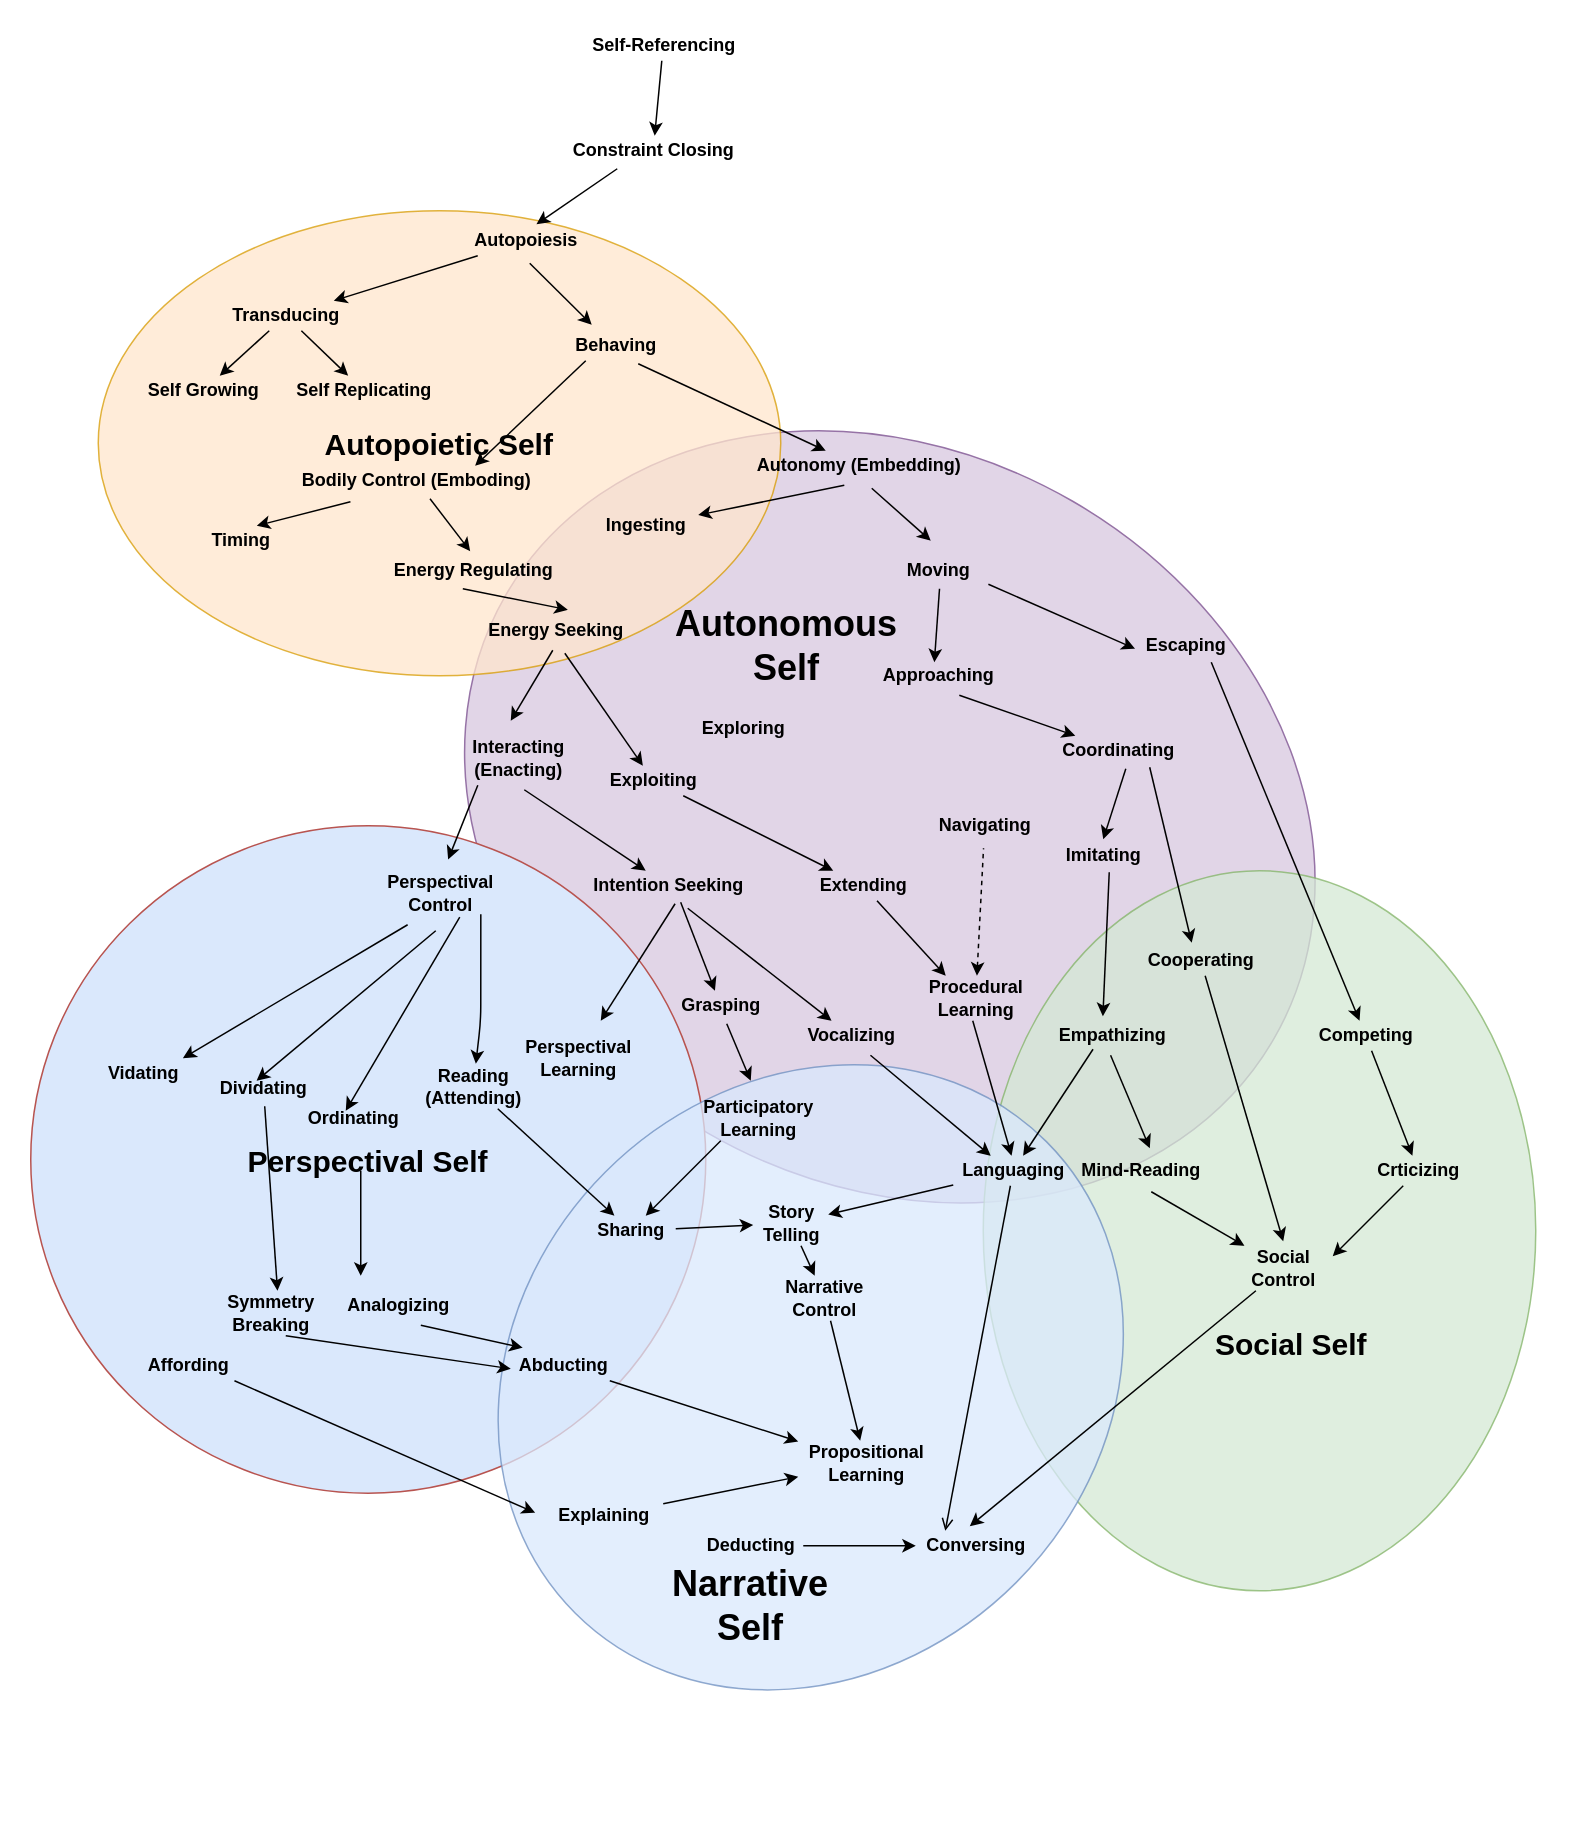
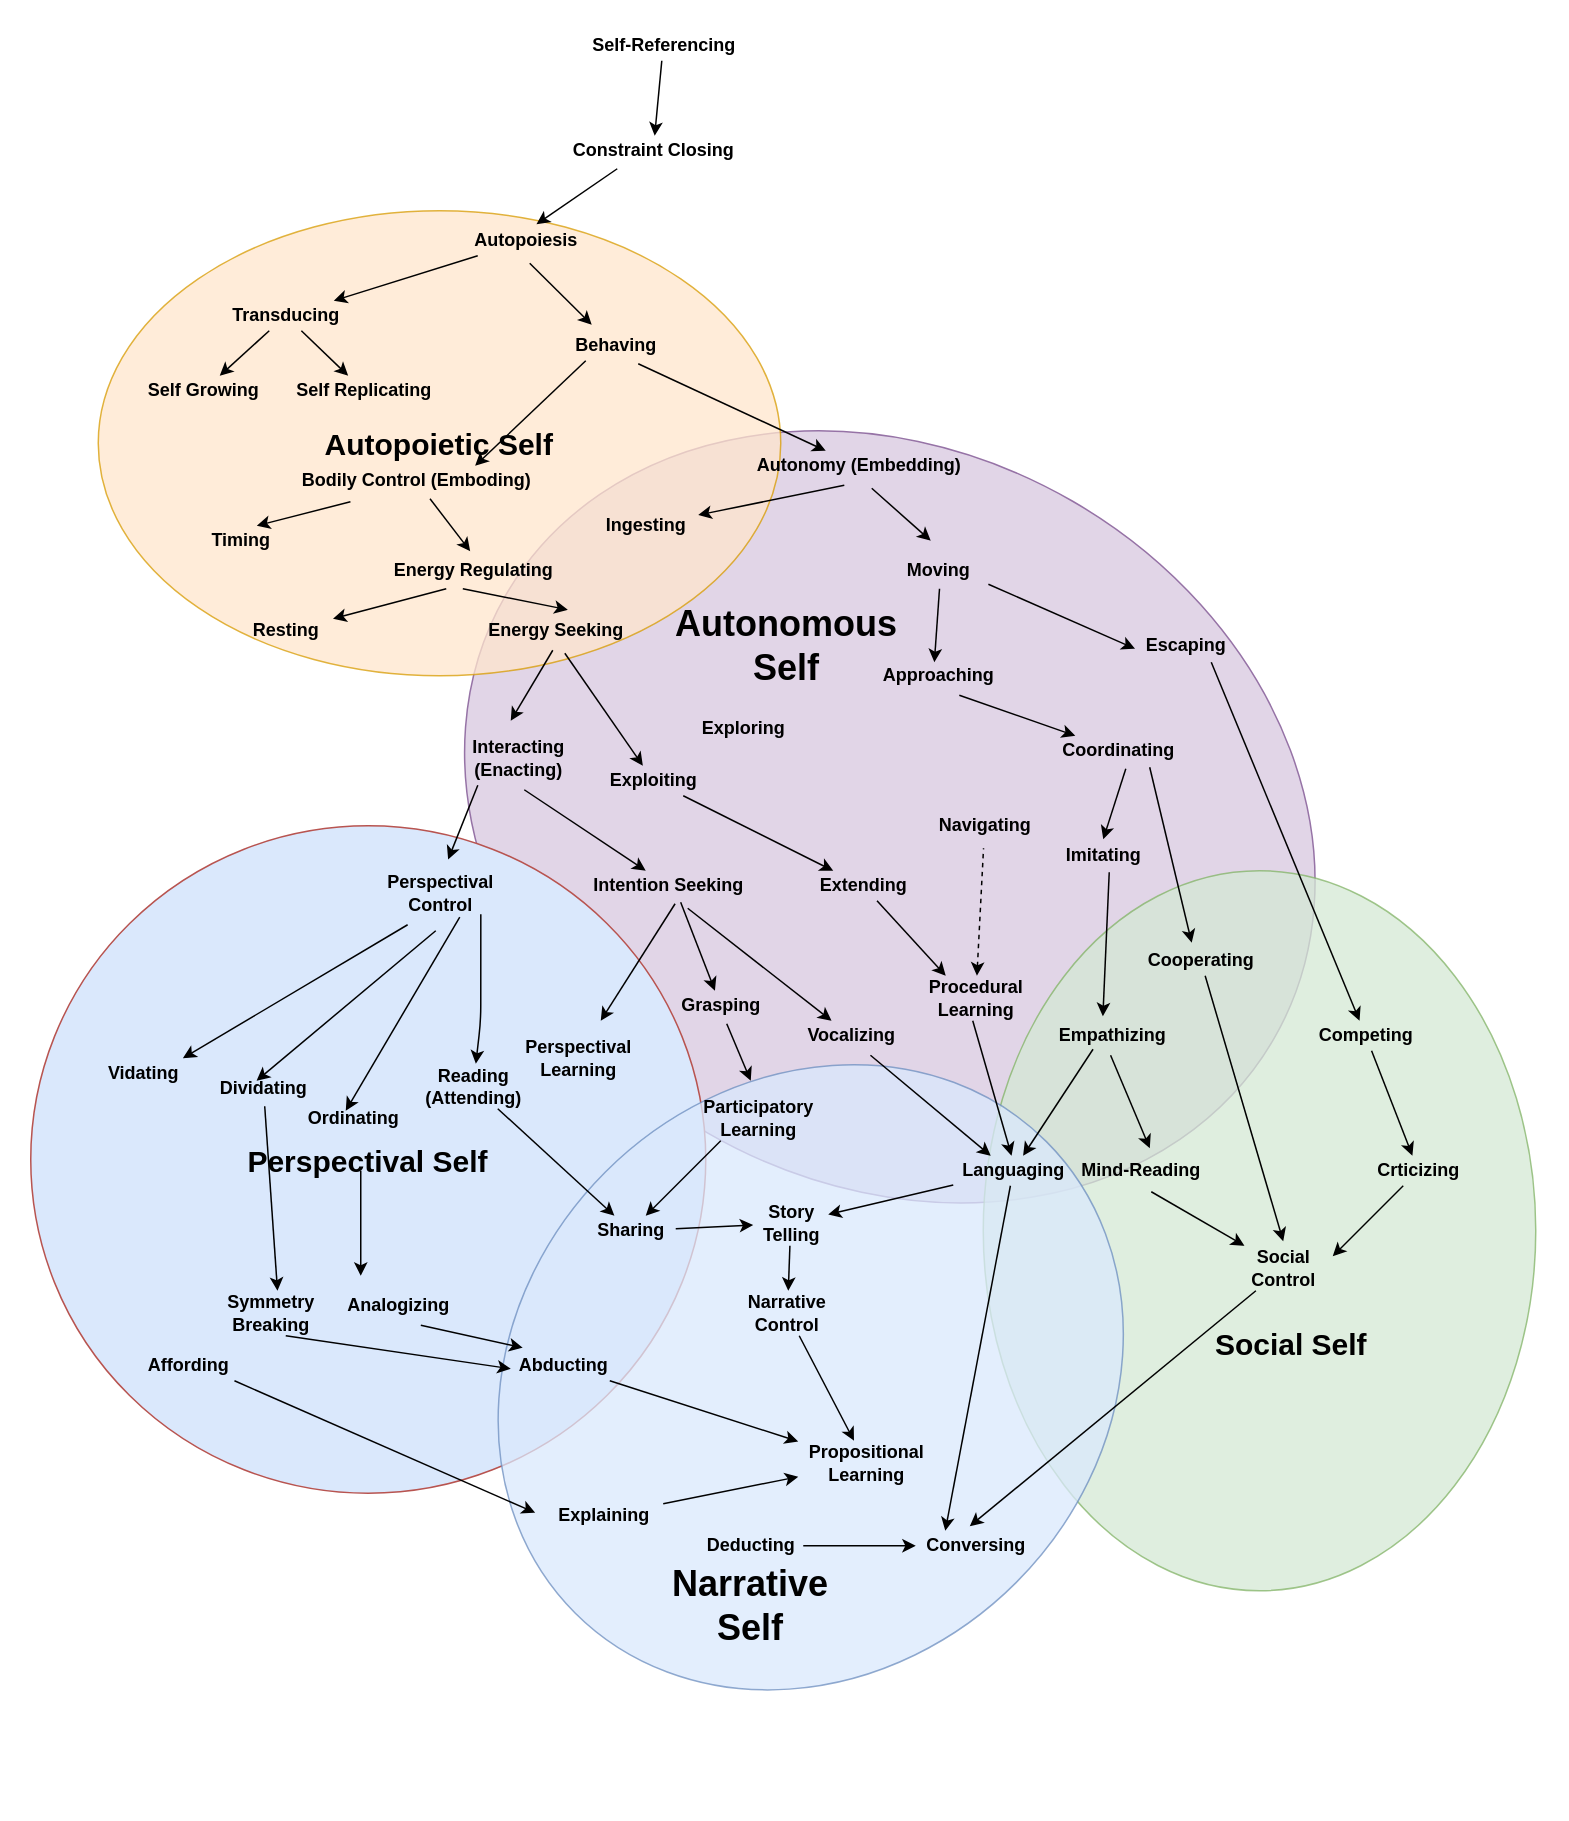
none -> (394, 603)
none -> (286, 631)
(825, 1298) -> (787, 1313)
(947, 1522) -> (947, 1519)
